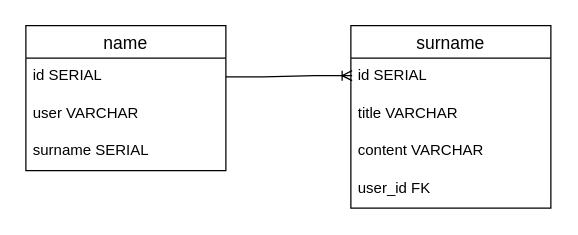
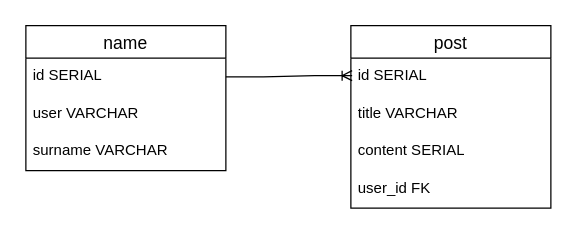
(450, 43) -> (450, 43)
(90, 151) -> (94, 151)
(419, 151) -> (415, 151)
